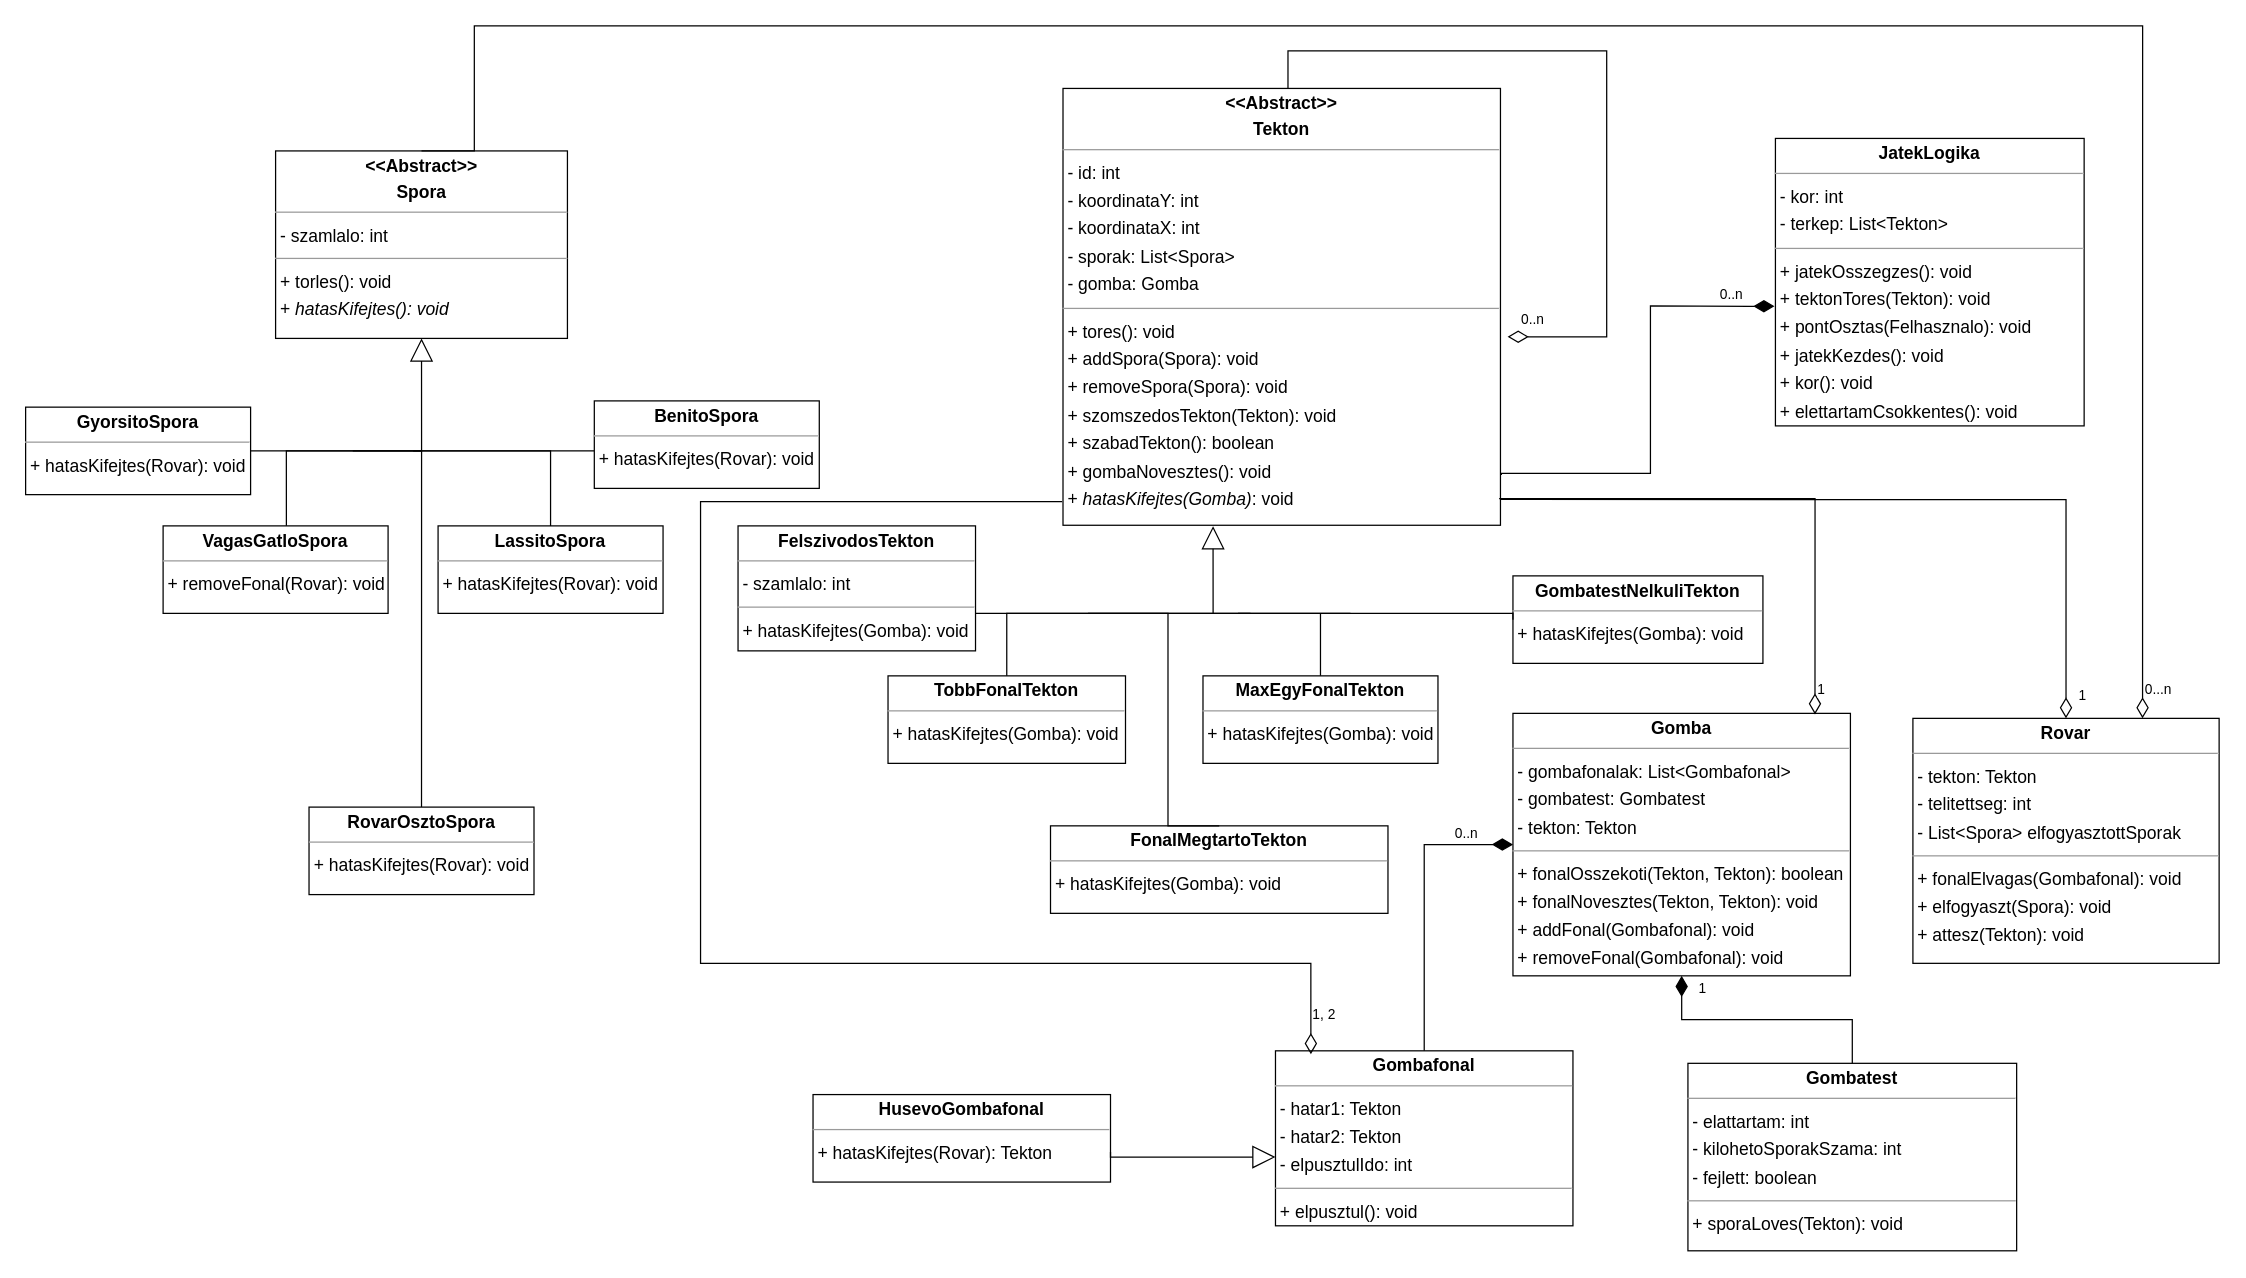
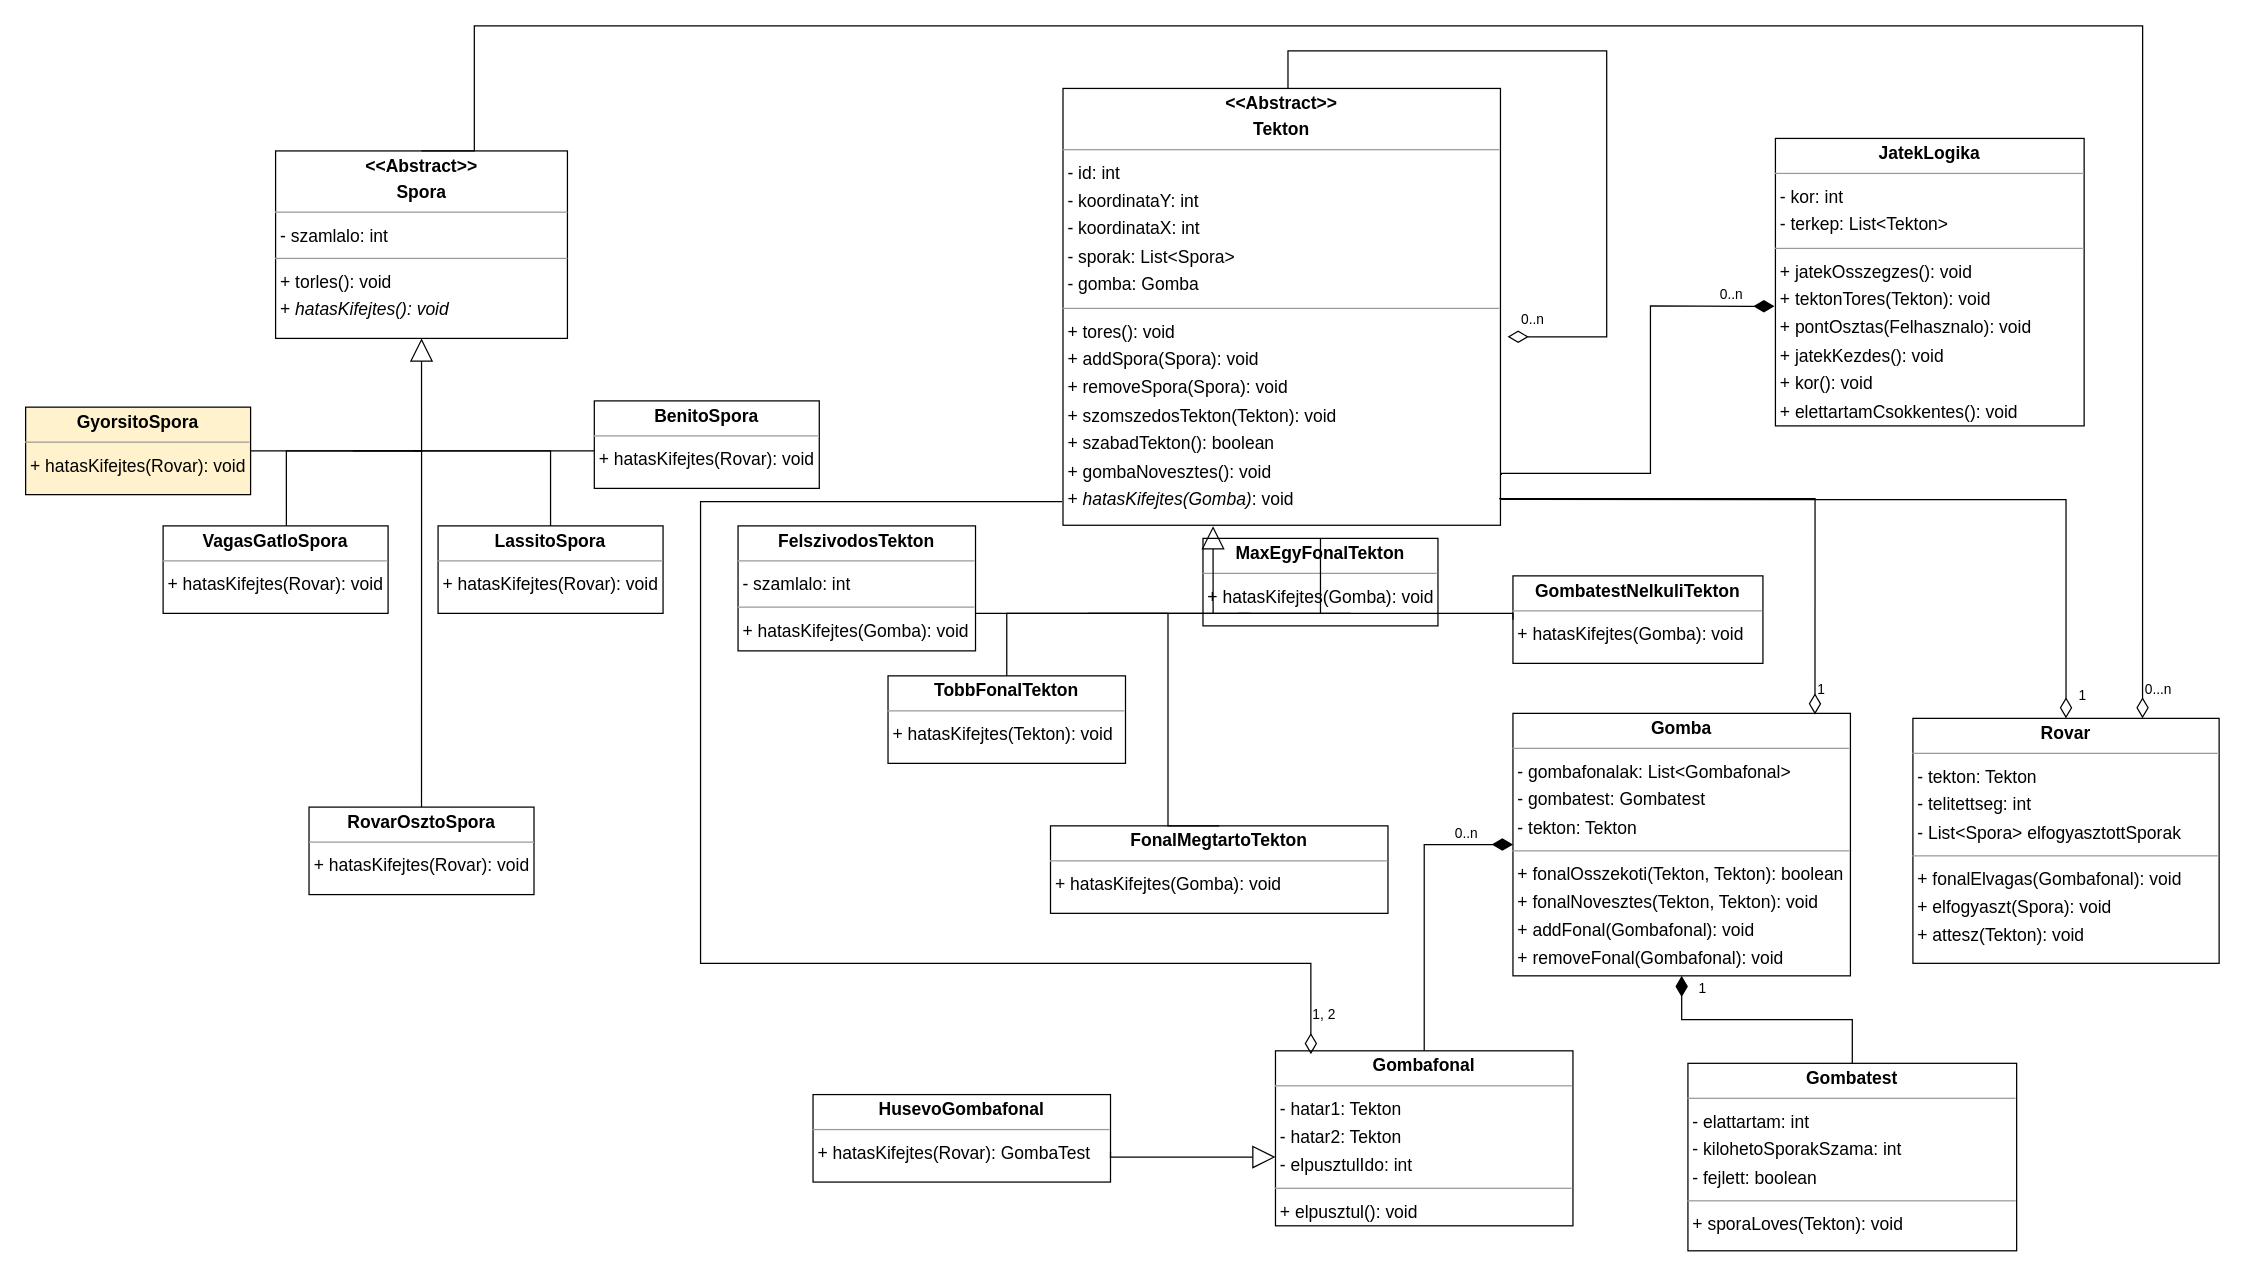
(138, 451) -> (138, 451)
(279, 547) -> (289, 547)
(1014, 697) -> (1019, 697)
(1321, 719) -> (1321, 582)
(951, 1115) -> (966, 1115)
